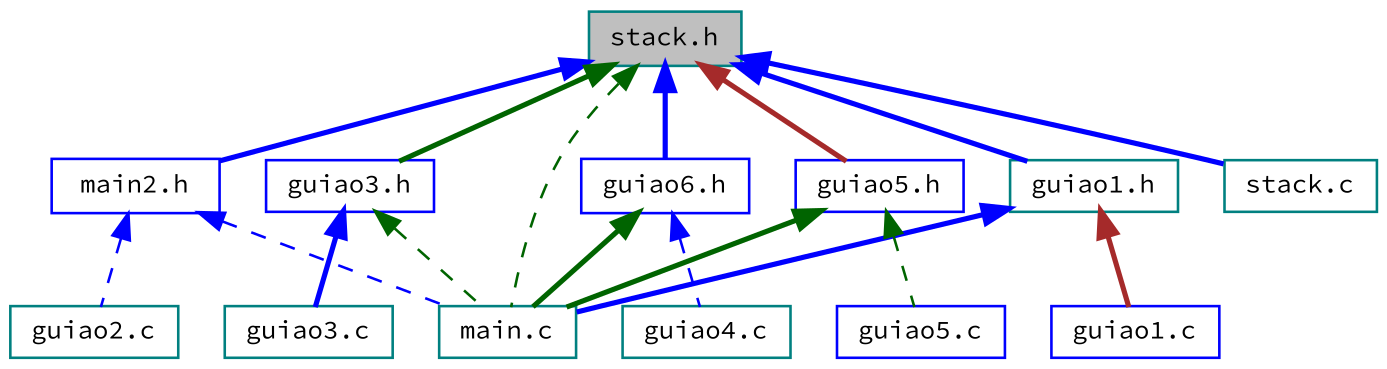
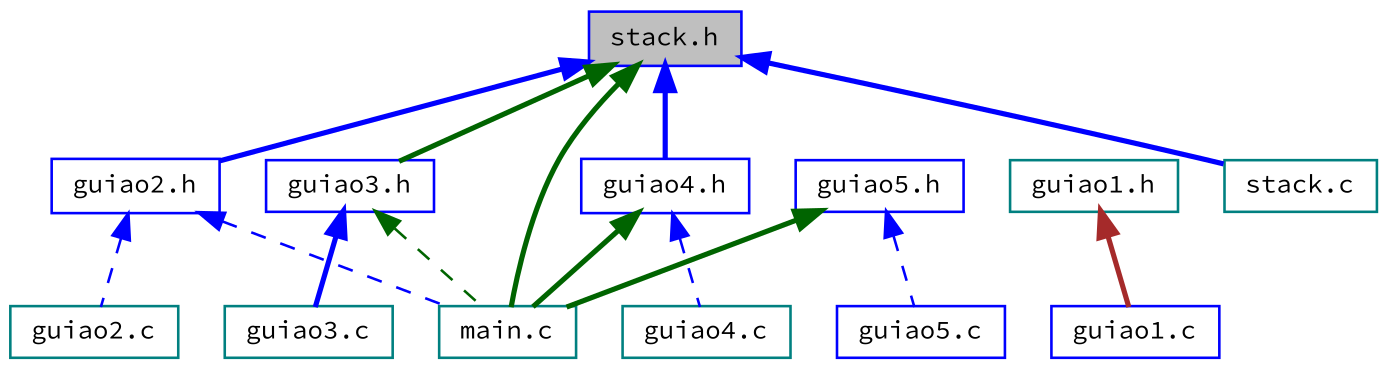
(665, 39) -> (665, 39)
(894, 117) -> none
(784, 120) -> none
(136, 186) -> (136, 186)
(546, 186) -> (546, 186)
(665, 186) -> (665, 186)
(780, 263) -> none
(904, 272) -> (904, 272)
